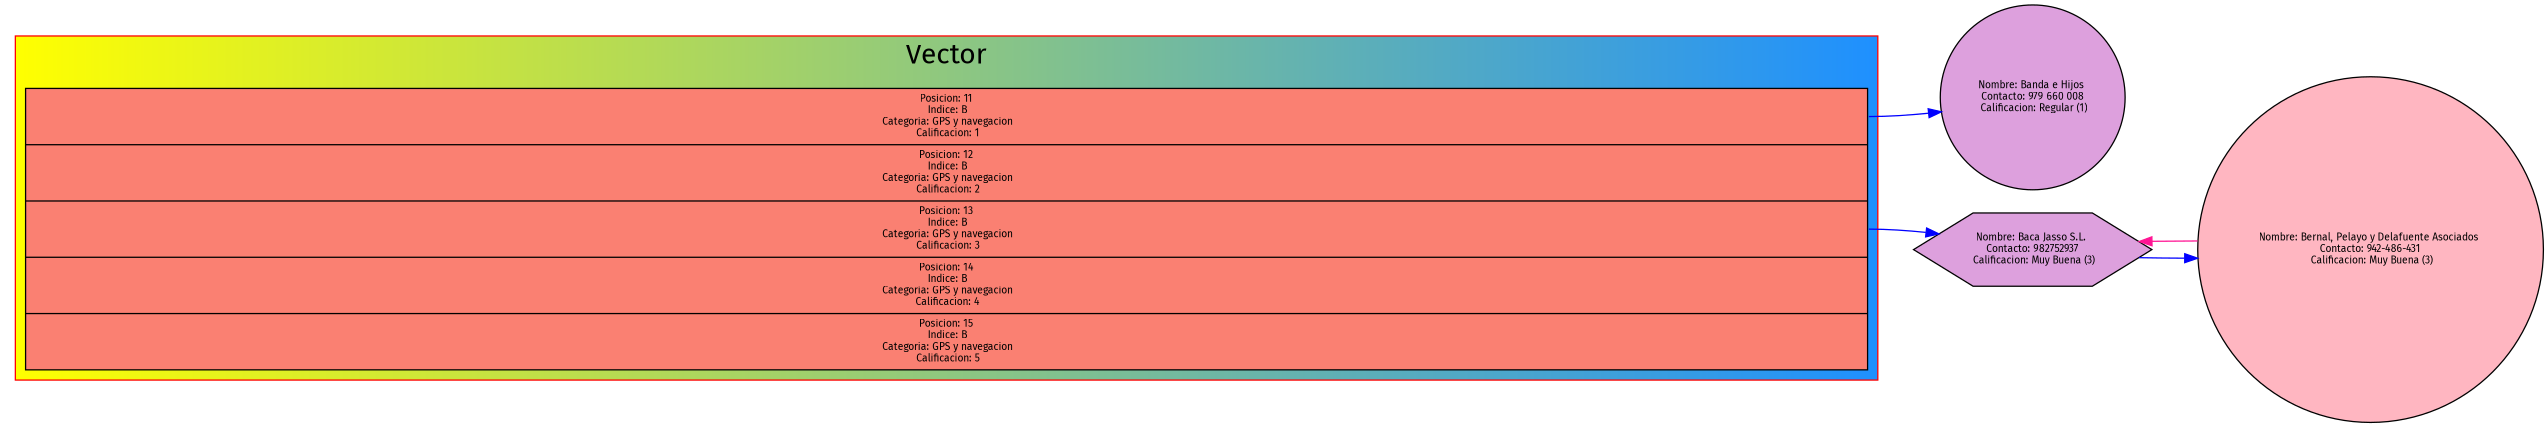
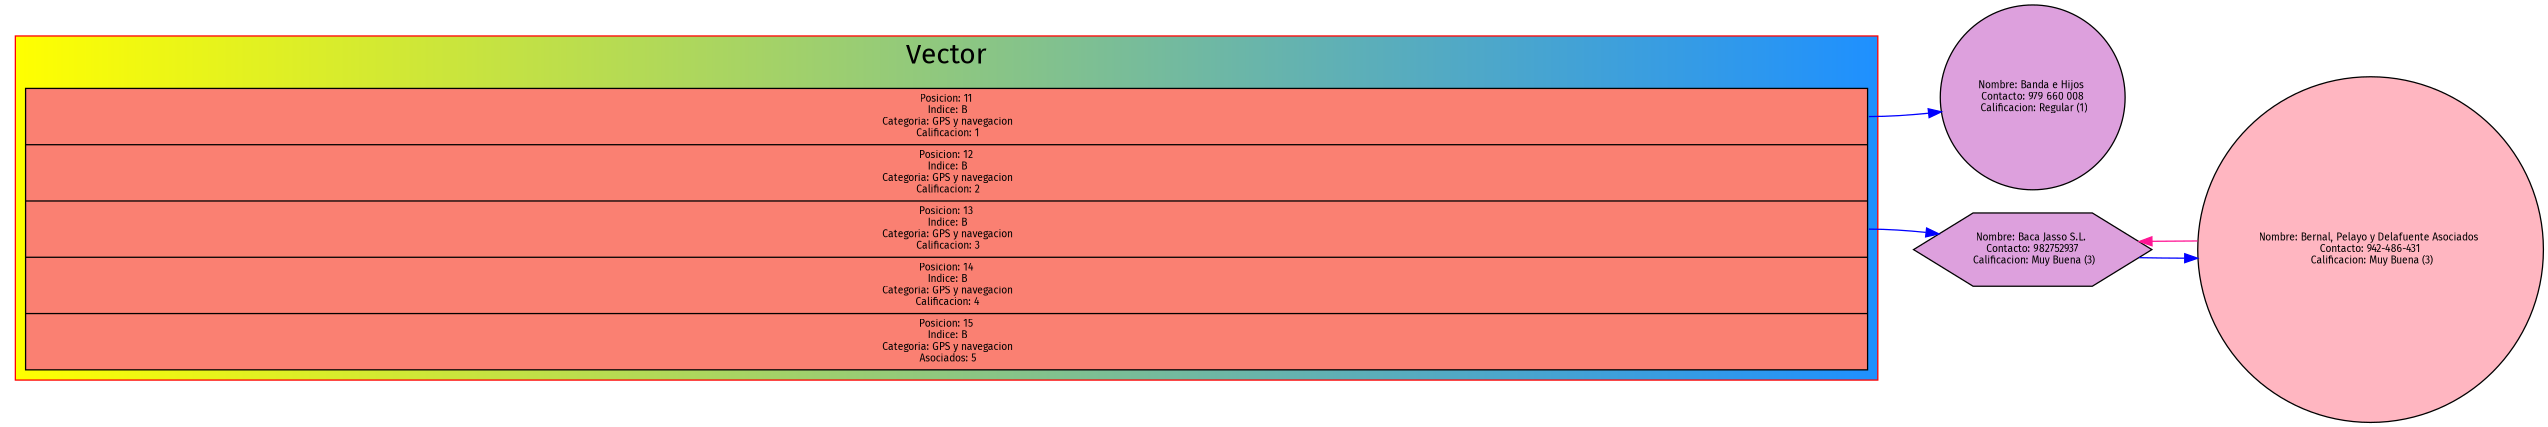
(947, 358) -> (947, 358)
